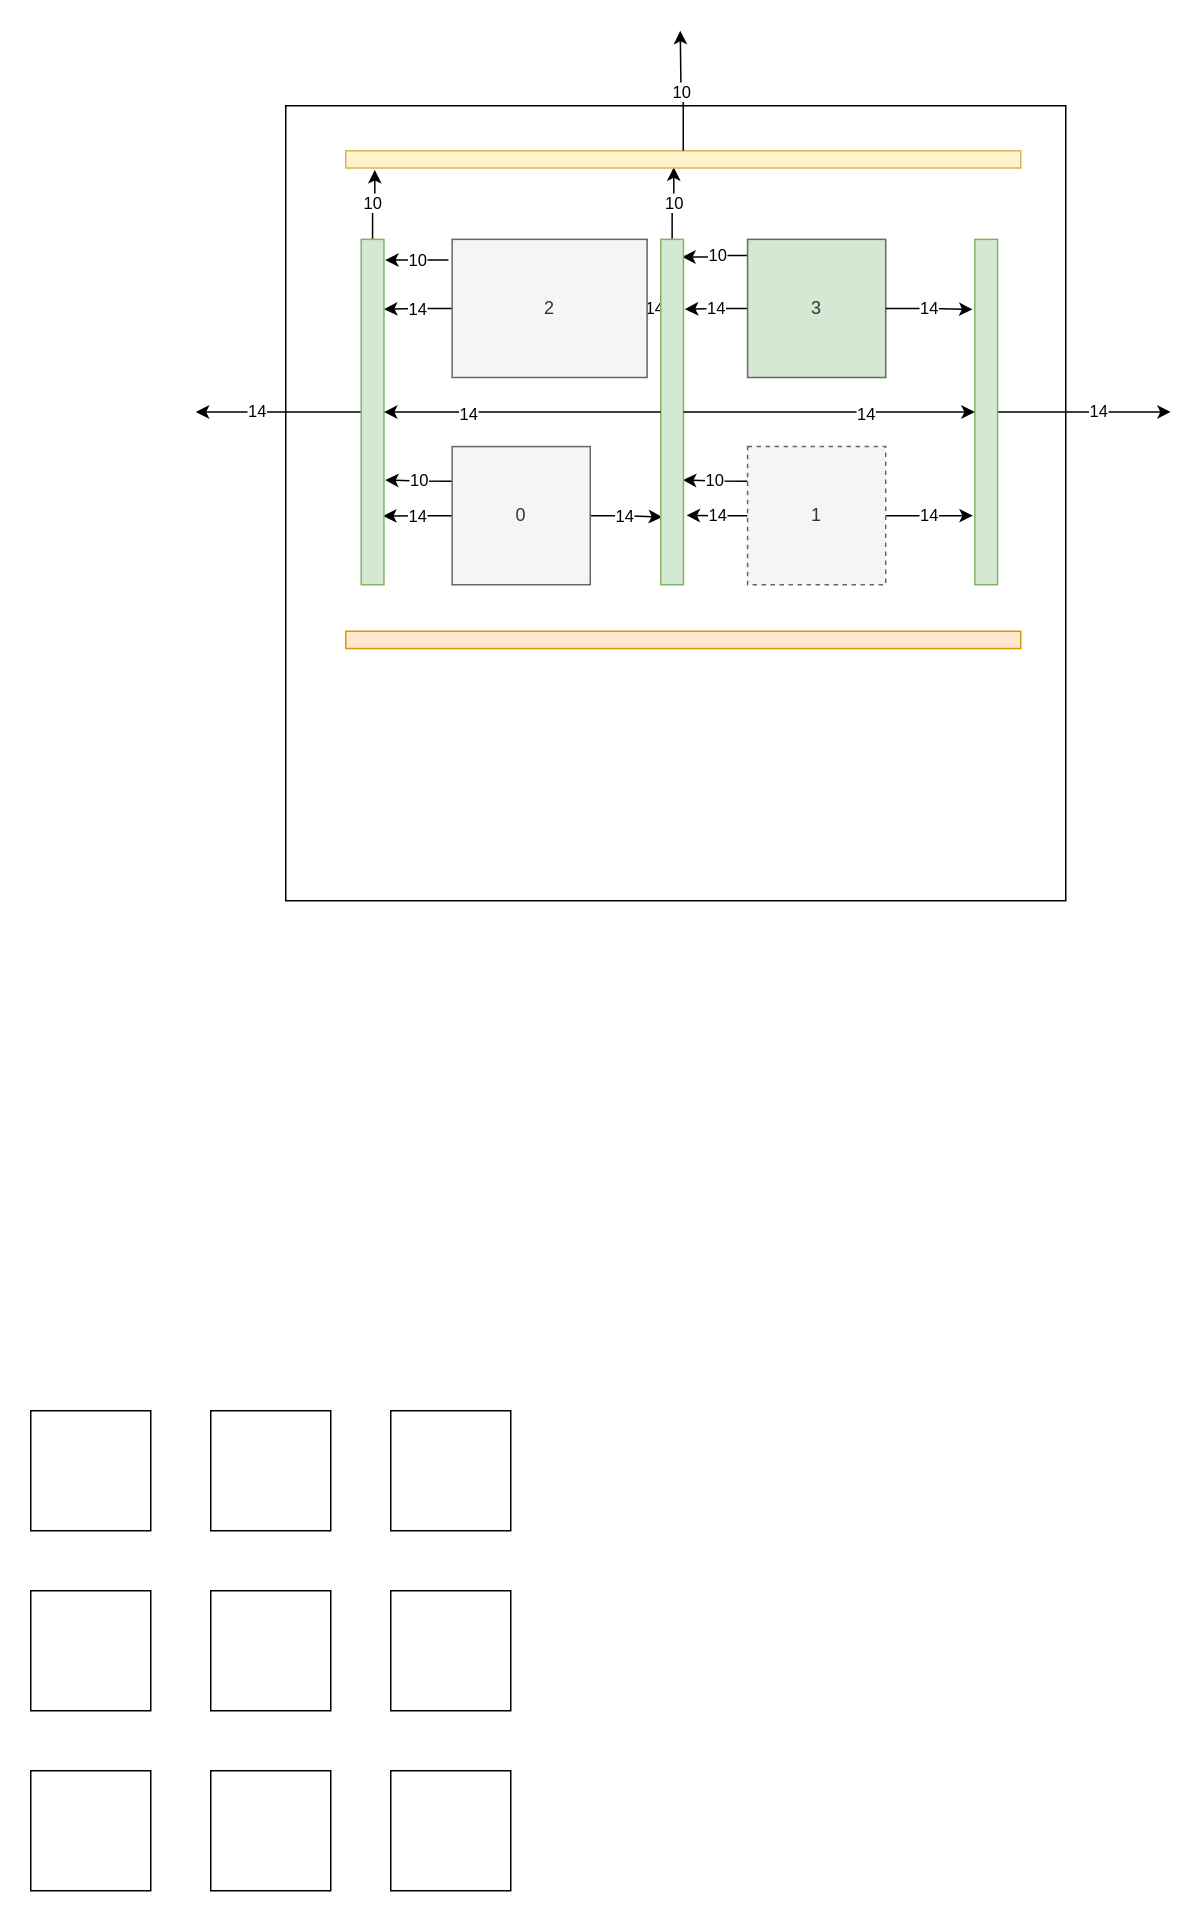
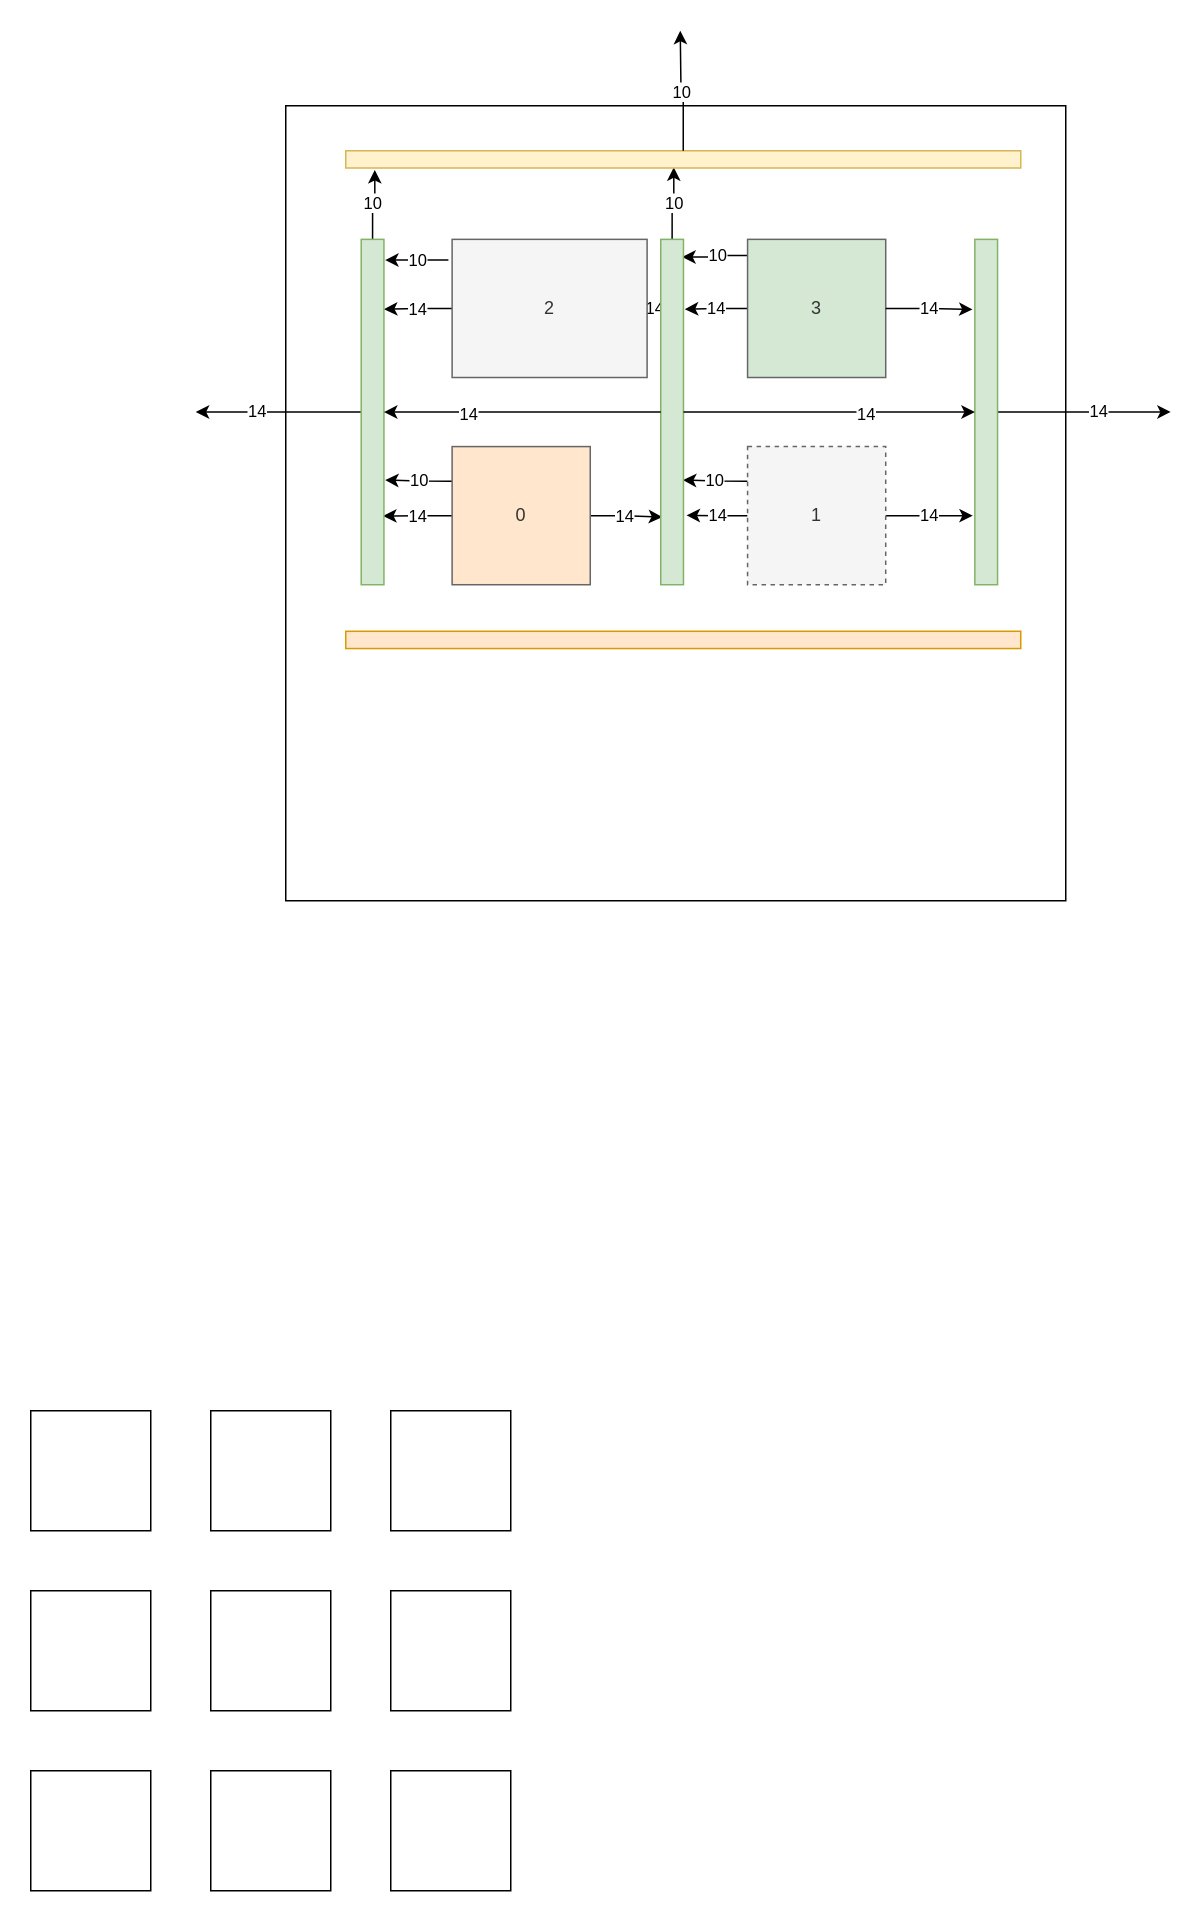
(521, 516) -> (521, 516)
